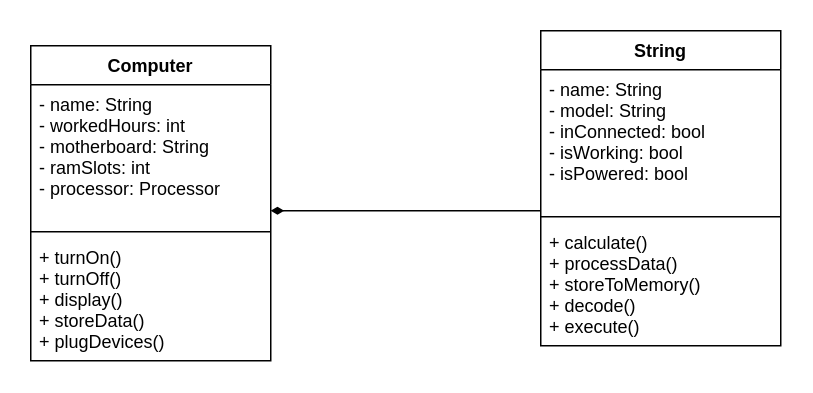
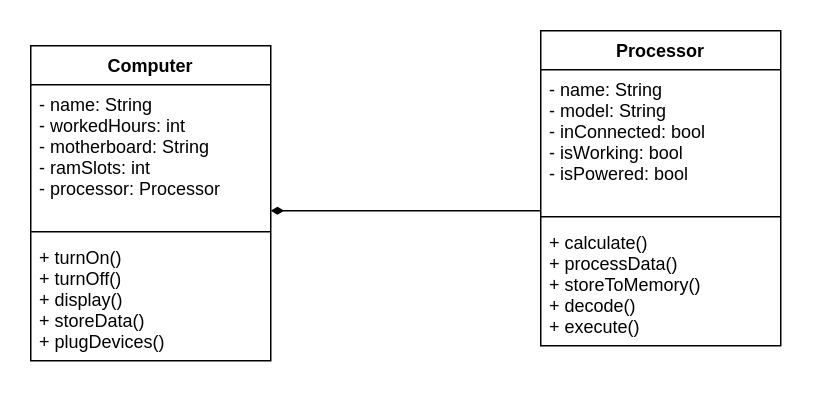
(660, 51) -> (660, 51)
